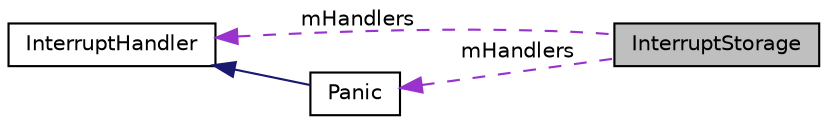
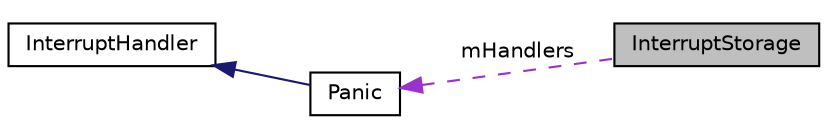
(426, 30) -> none
